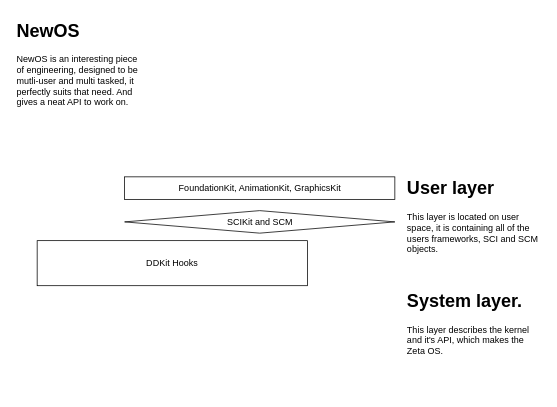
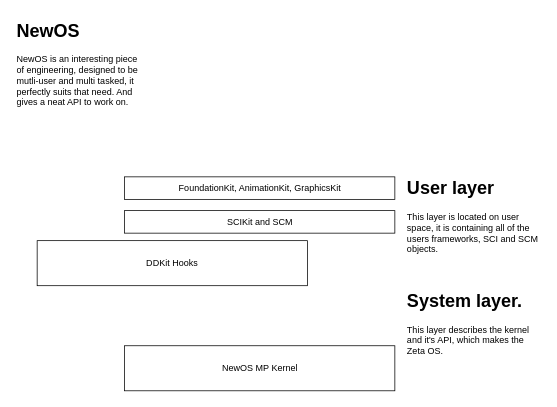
(260, 222) -> (260, 222)
none -> (260, 368)
